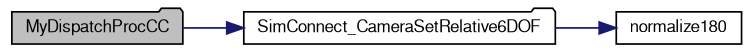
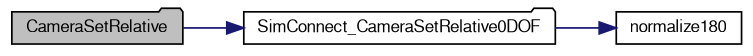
(97, 28) -> (97, 28)
(400, 28) -> (400, 28)
